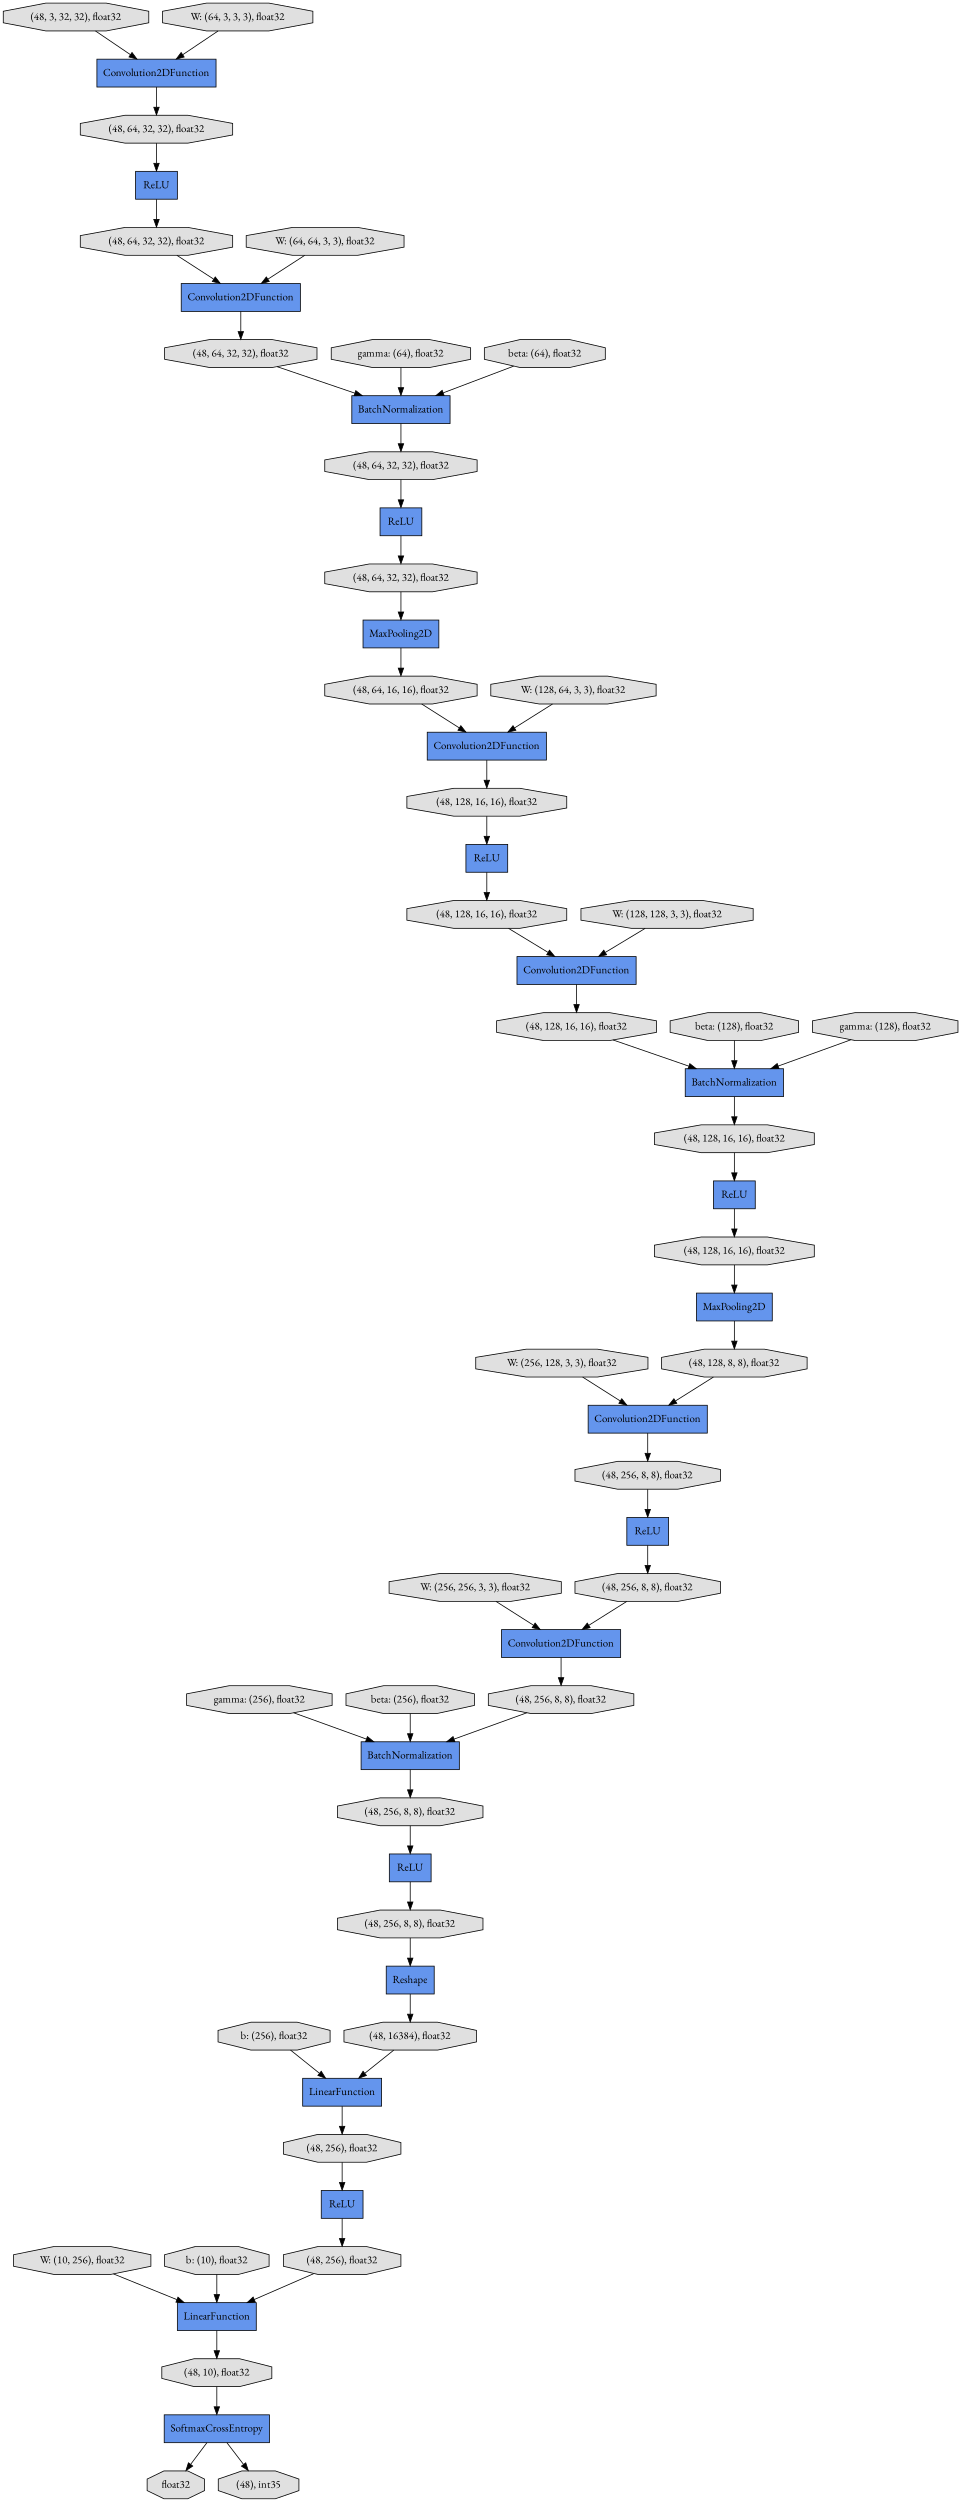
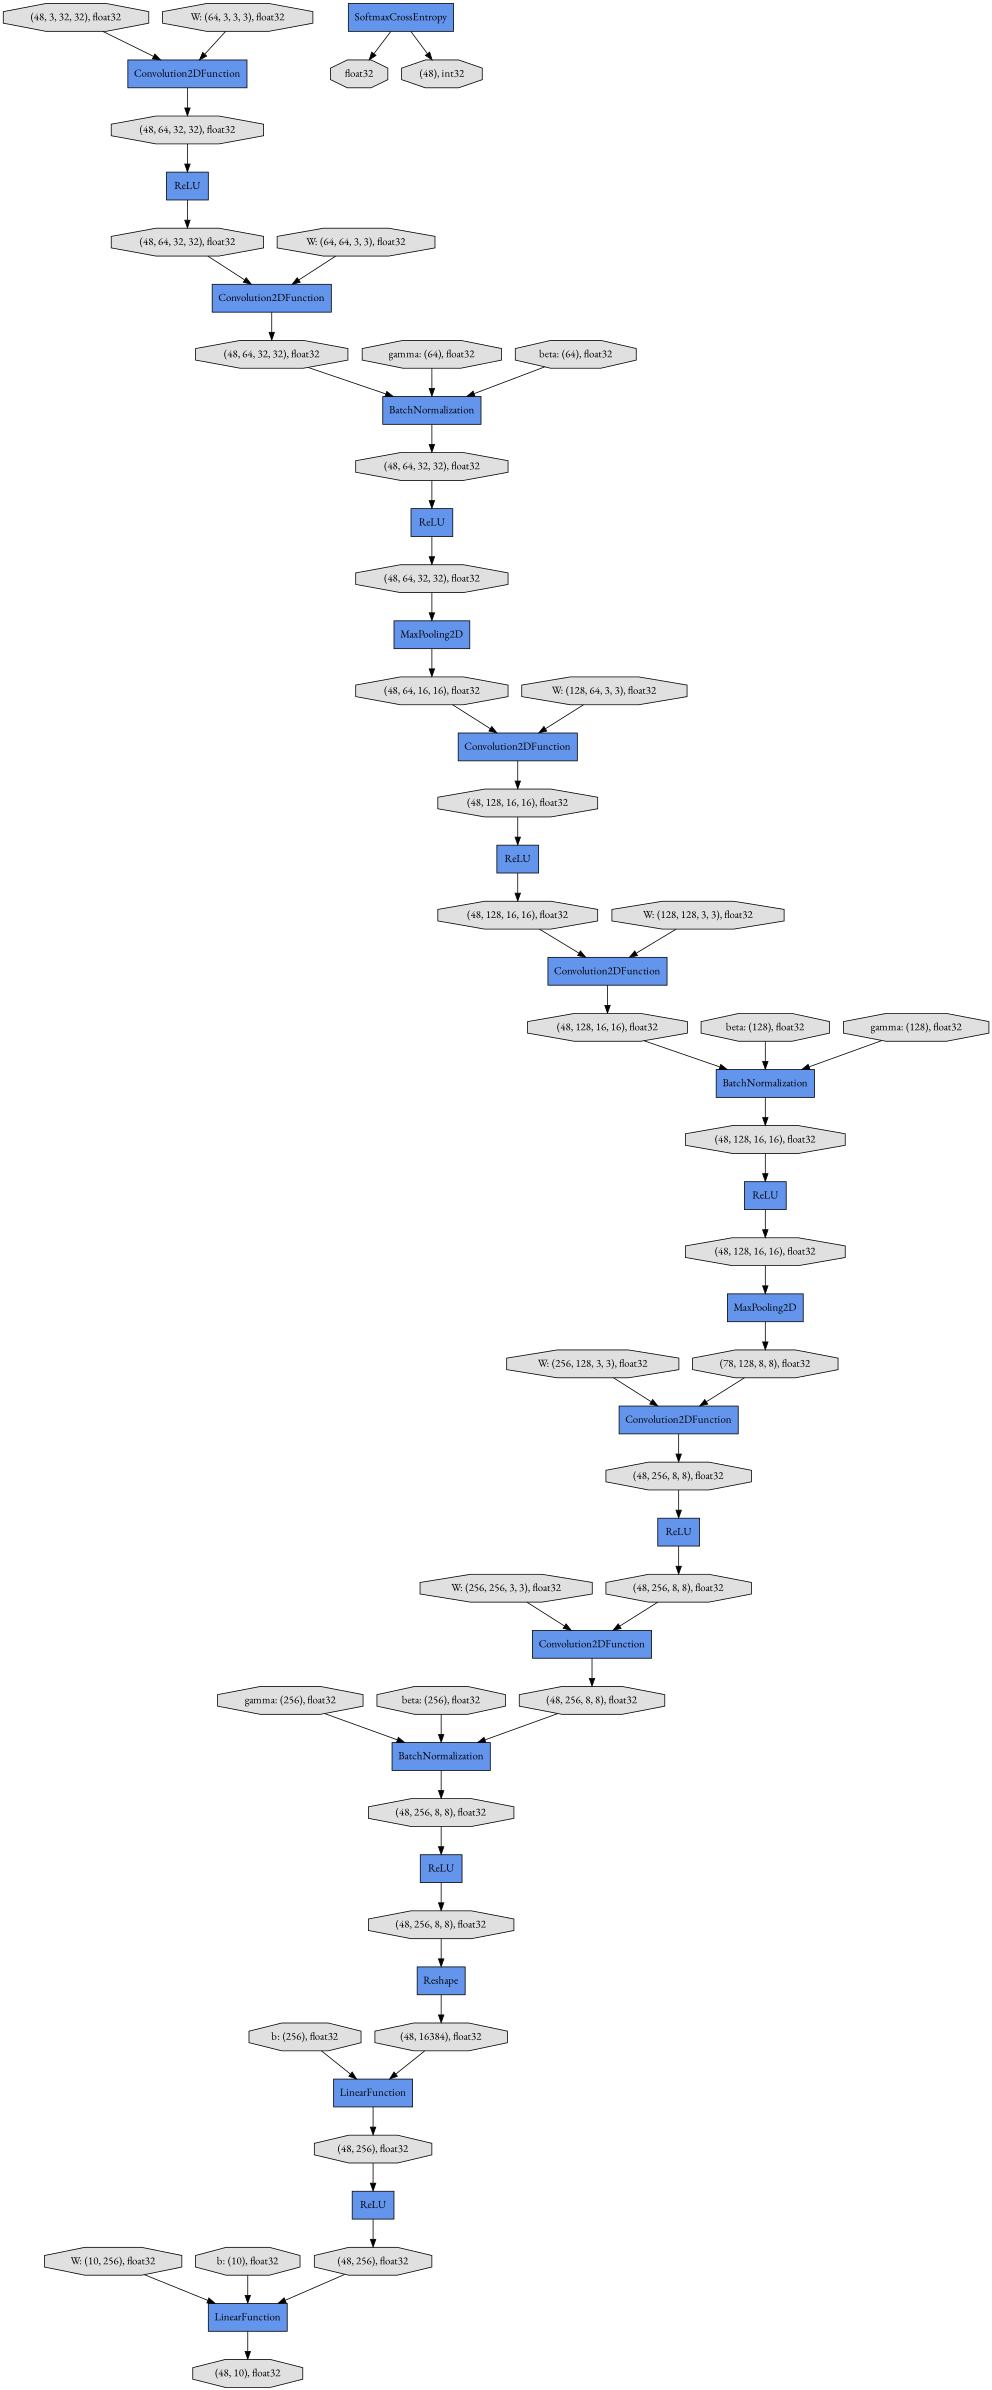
(734, 1363) -> (765, 1364)
(217, 2397) -> none
(259, 2485) -> (442, 74)
